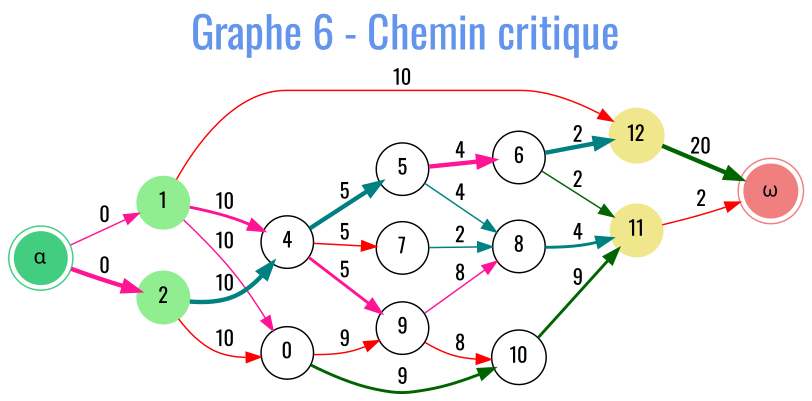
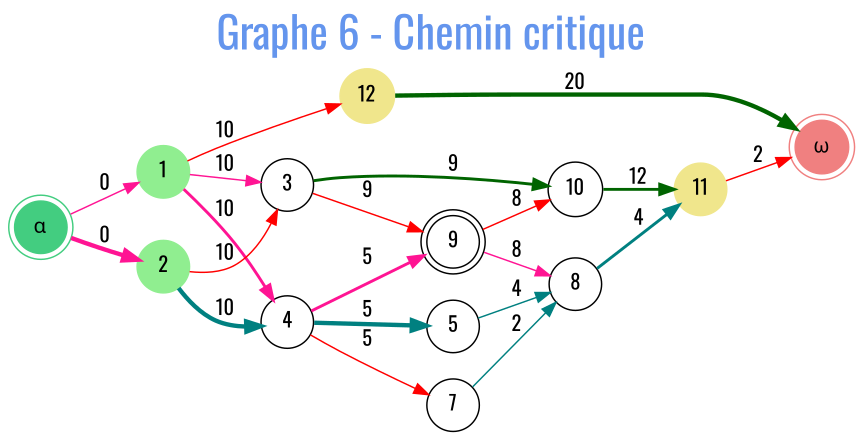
(519, 158) -> none
(578, 279) -> (639, 178)
(402, 328) -> (453, 242)
(287, 353) -> (287, 185)
